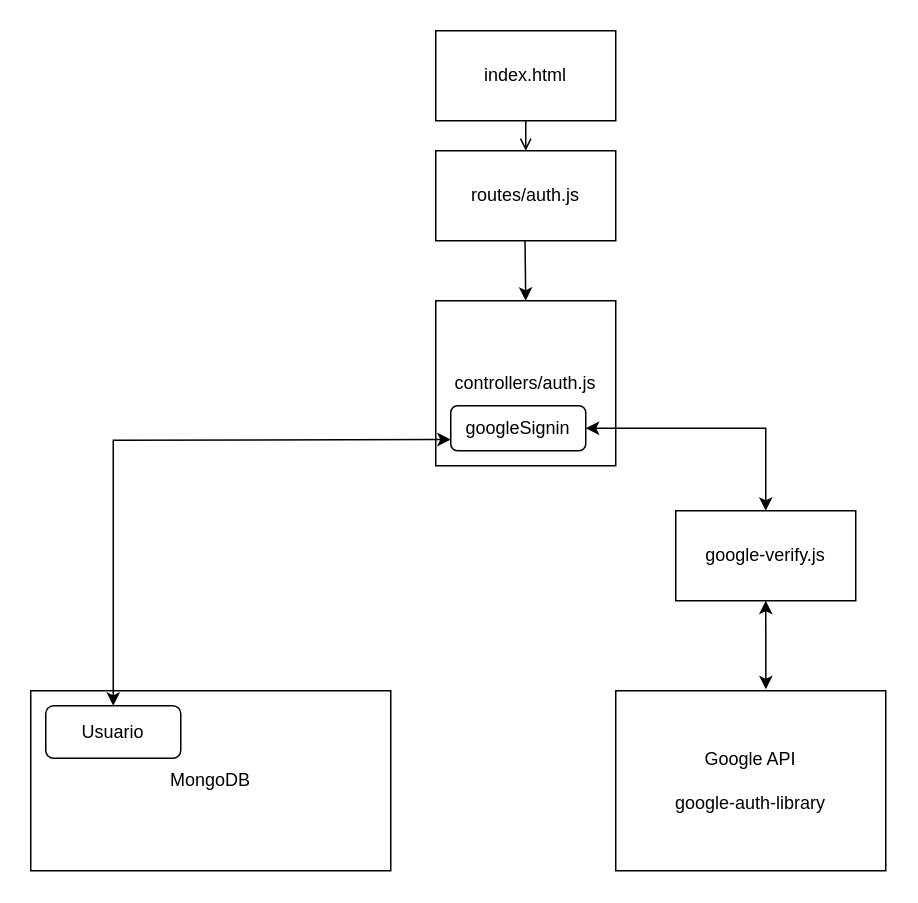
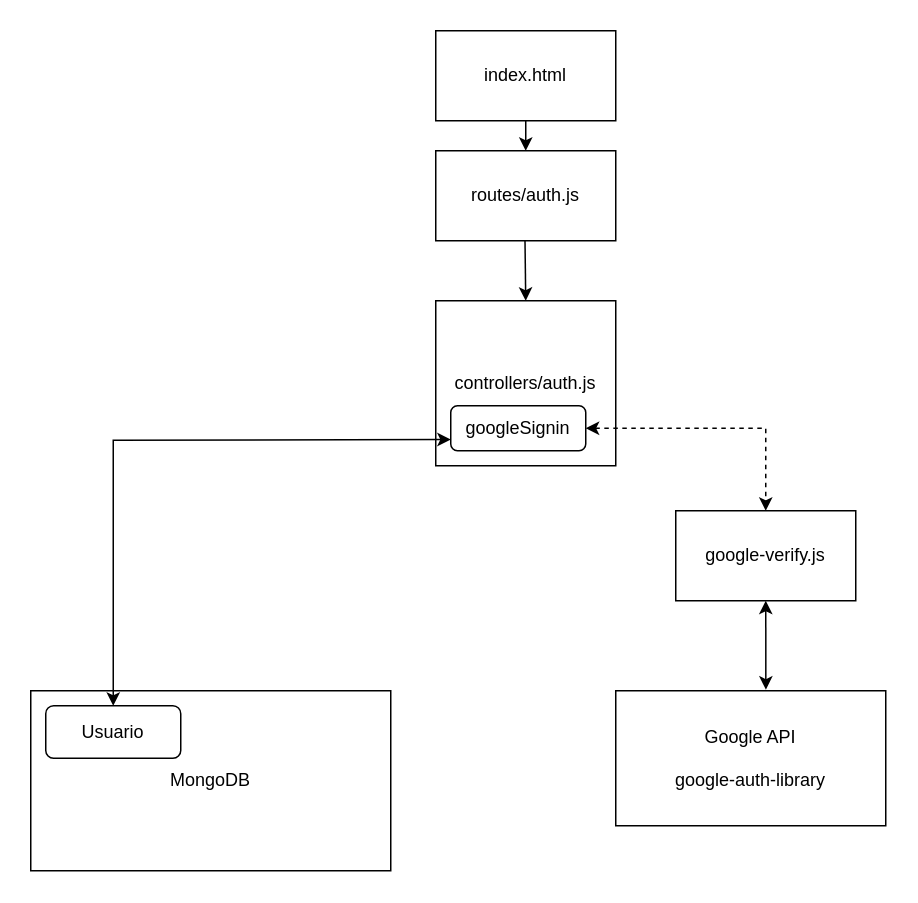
(526, 141) -> (526, 139)
(718, 428) -> (718, 428)
(751, 781) -> (751, 758)
